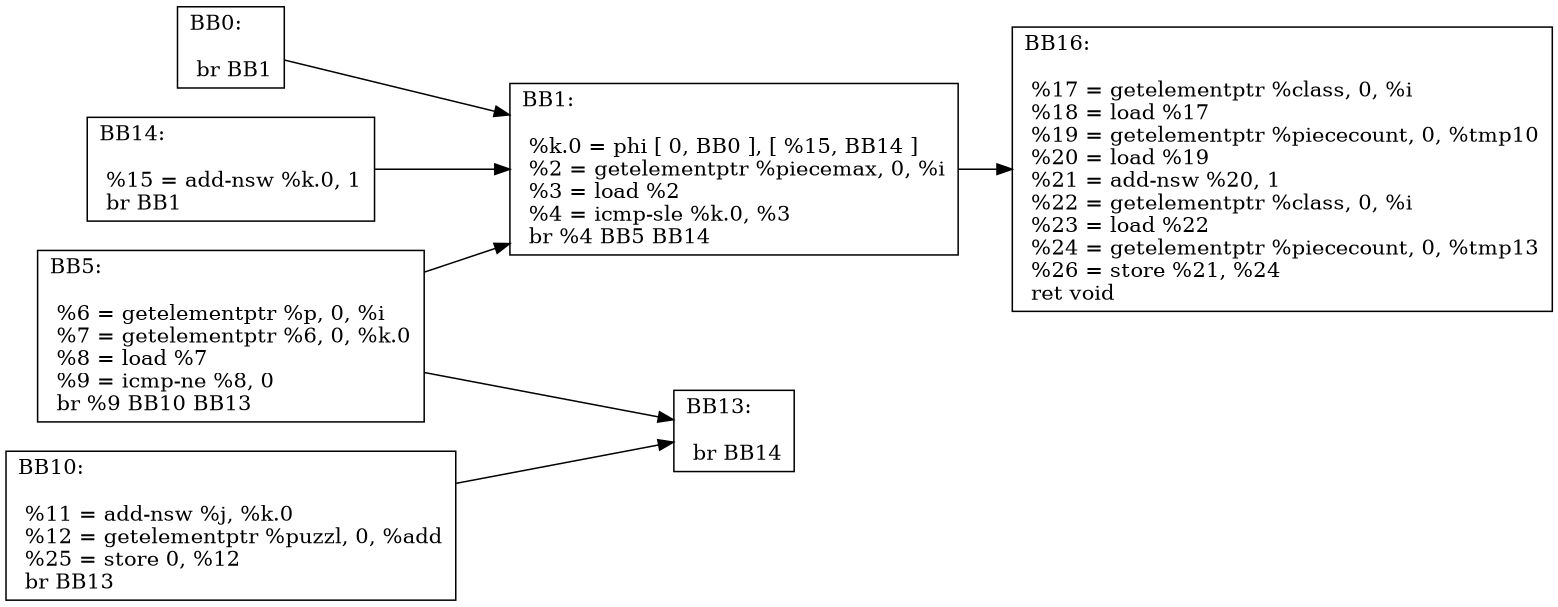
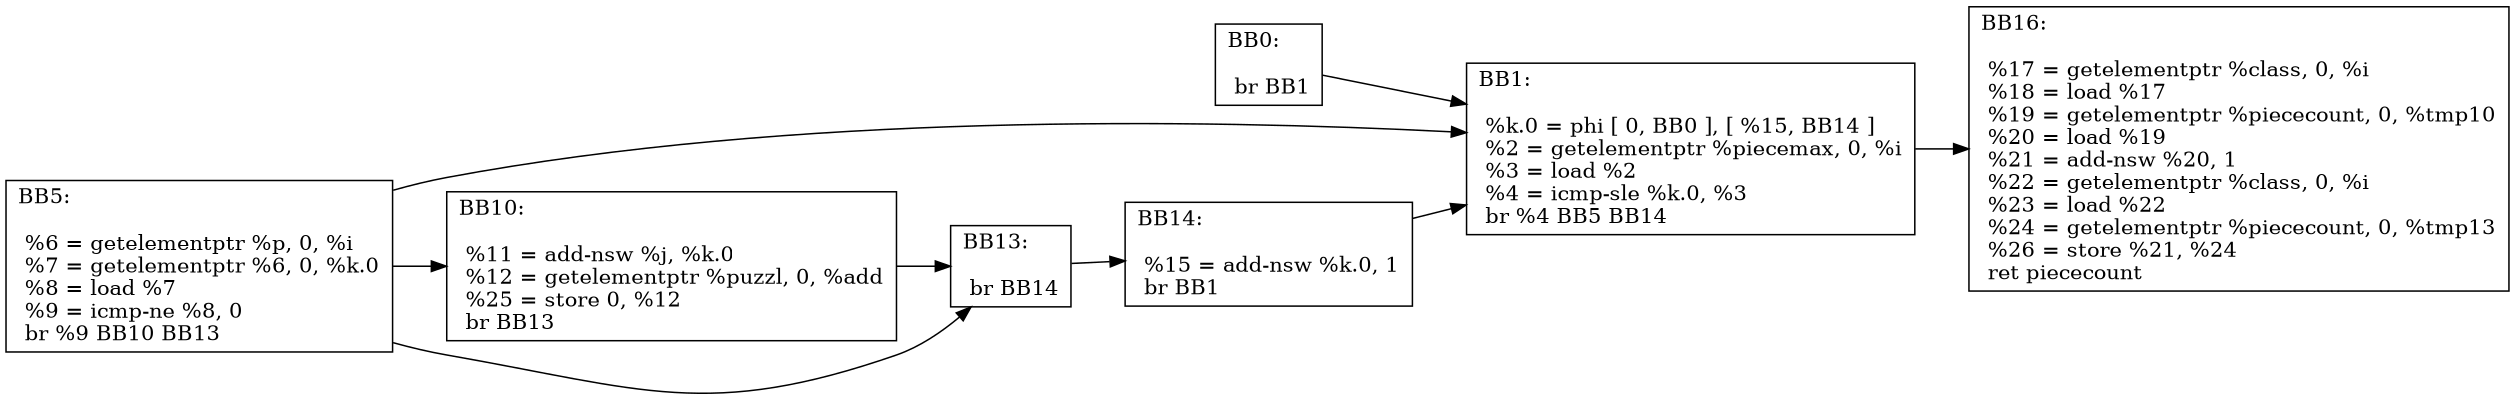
none -> (1091, 263)
none -> (412, 266)
(1070, 293) -> (2062, 273)
